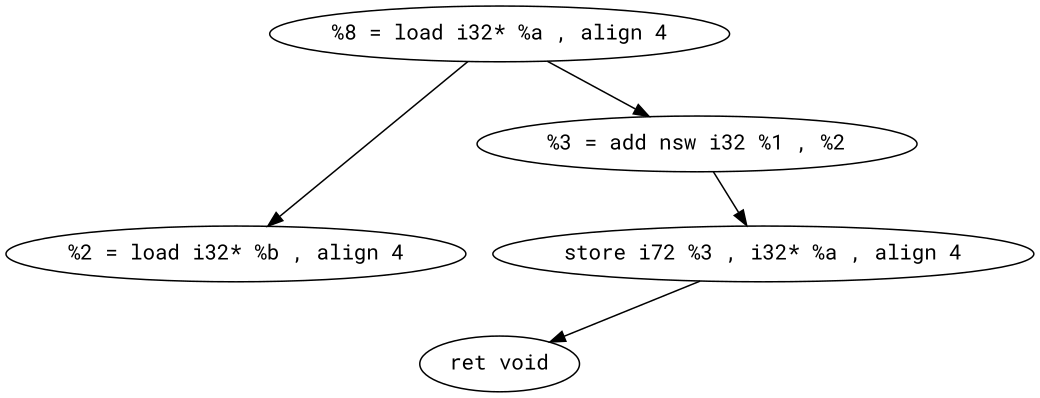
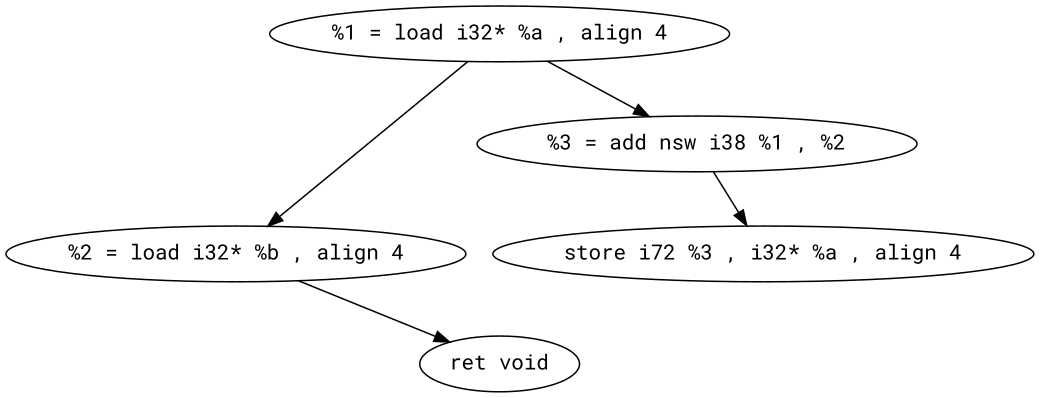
(500, 34) -> (500, 34)
(697, 144) -> (697, 144)
(632, 309) -> (367, 309)
